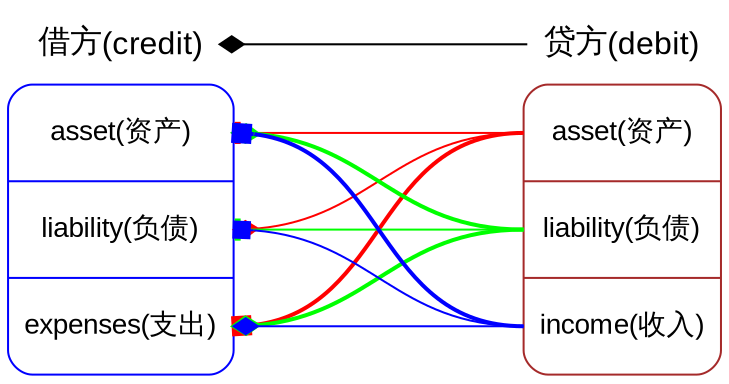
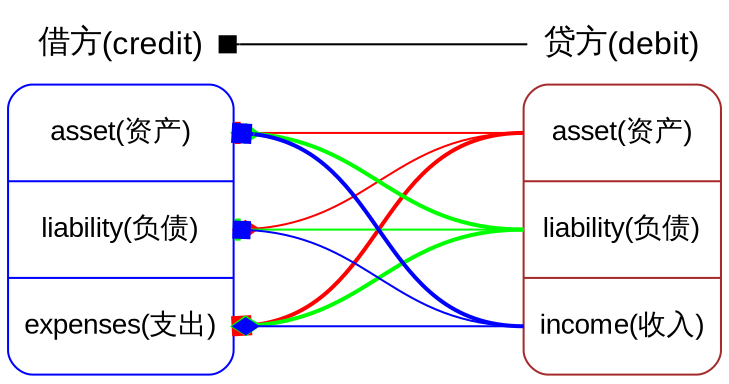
(386, 44) -> (384, 44)
